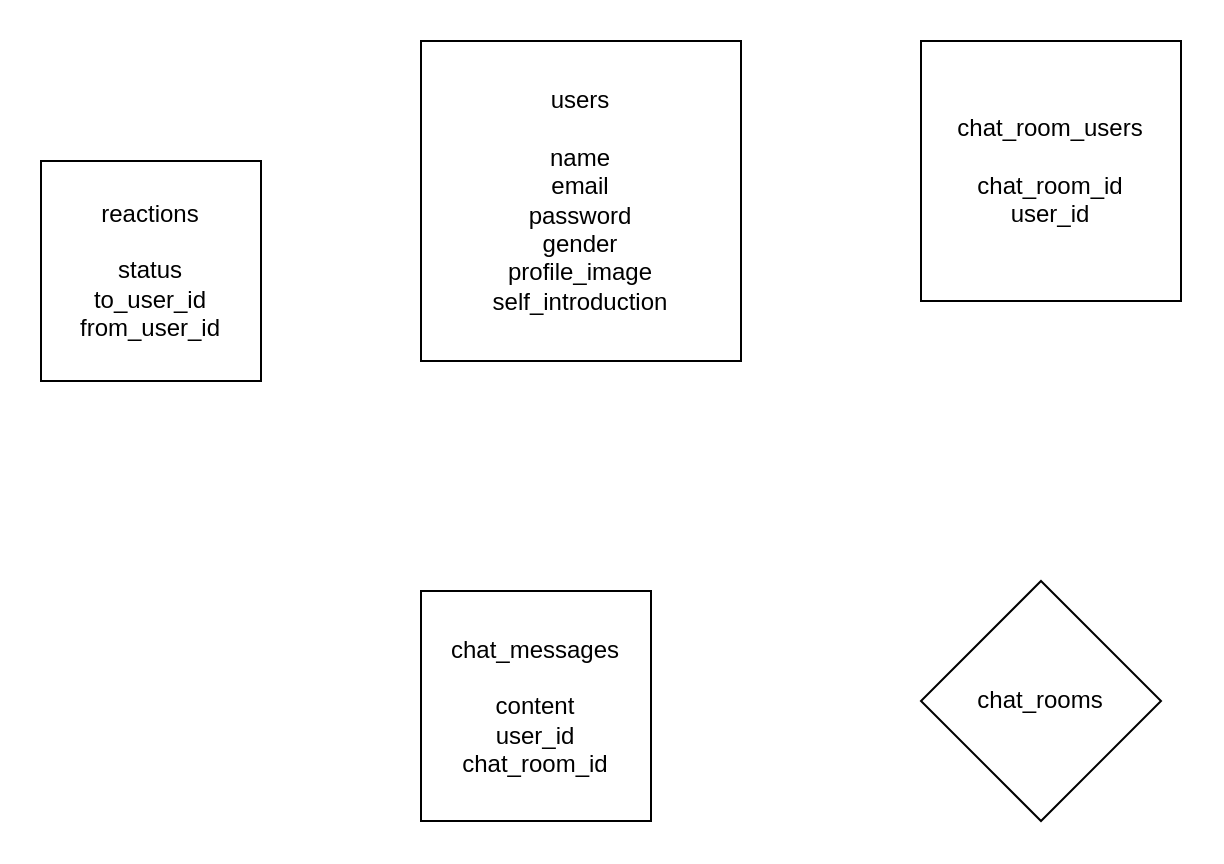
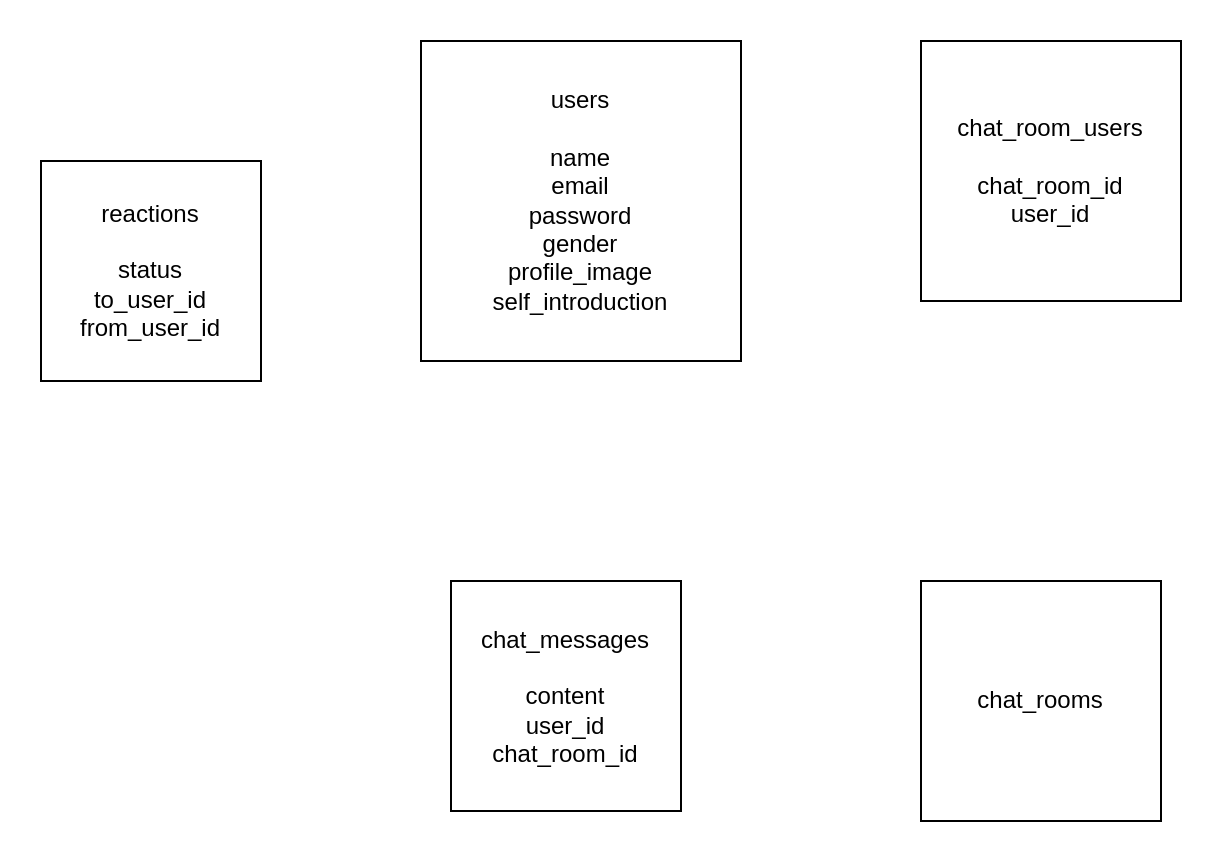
(1041, 701) -> (1041, 701)
(536, 706) -> (566, 696)
